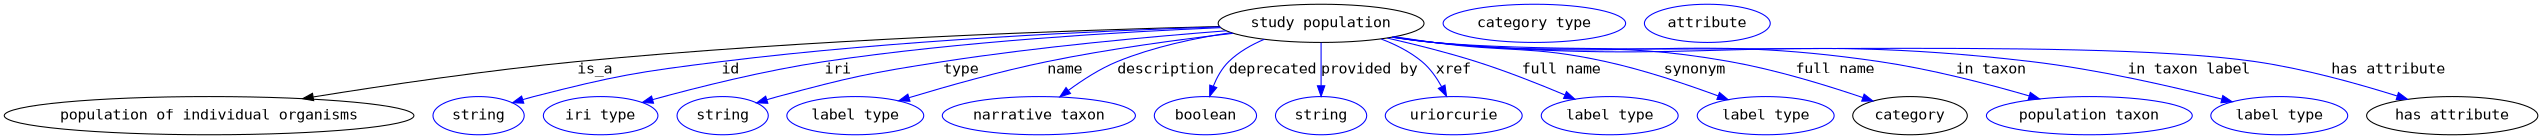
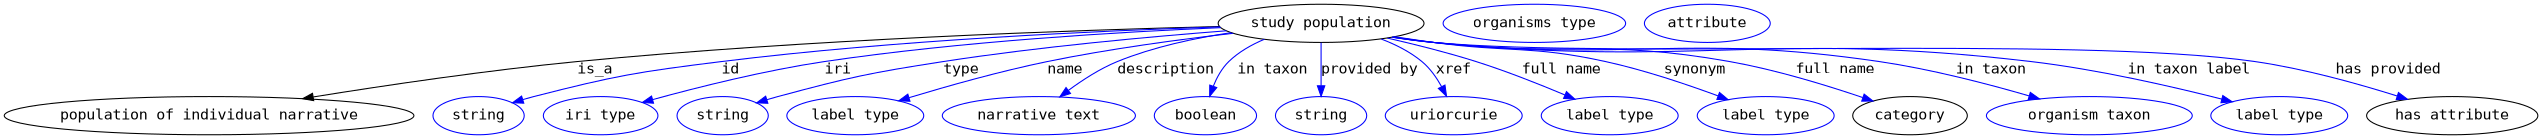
(1534, 23) -> (1534, 23)
(1273, 70) -> (1273, 70)
(2389, 70) -> (2389, 70)
(209, 116) -> (209, 116)
(1039, 116) -> (1039, 116)
(2089, 116) -> (2089, 116)
